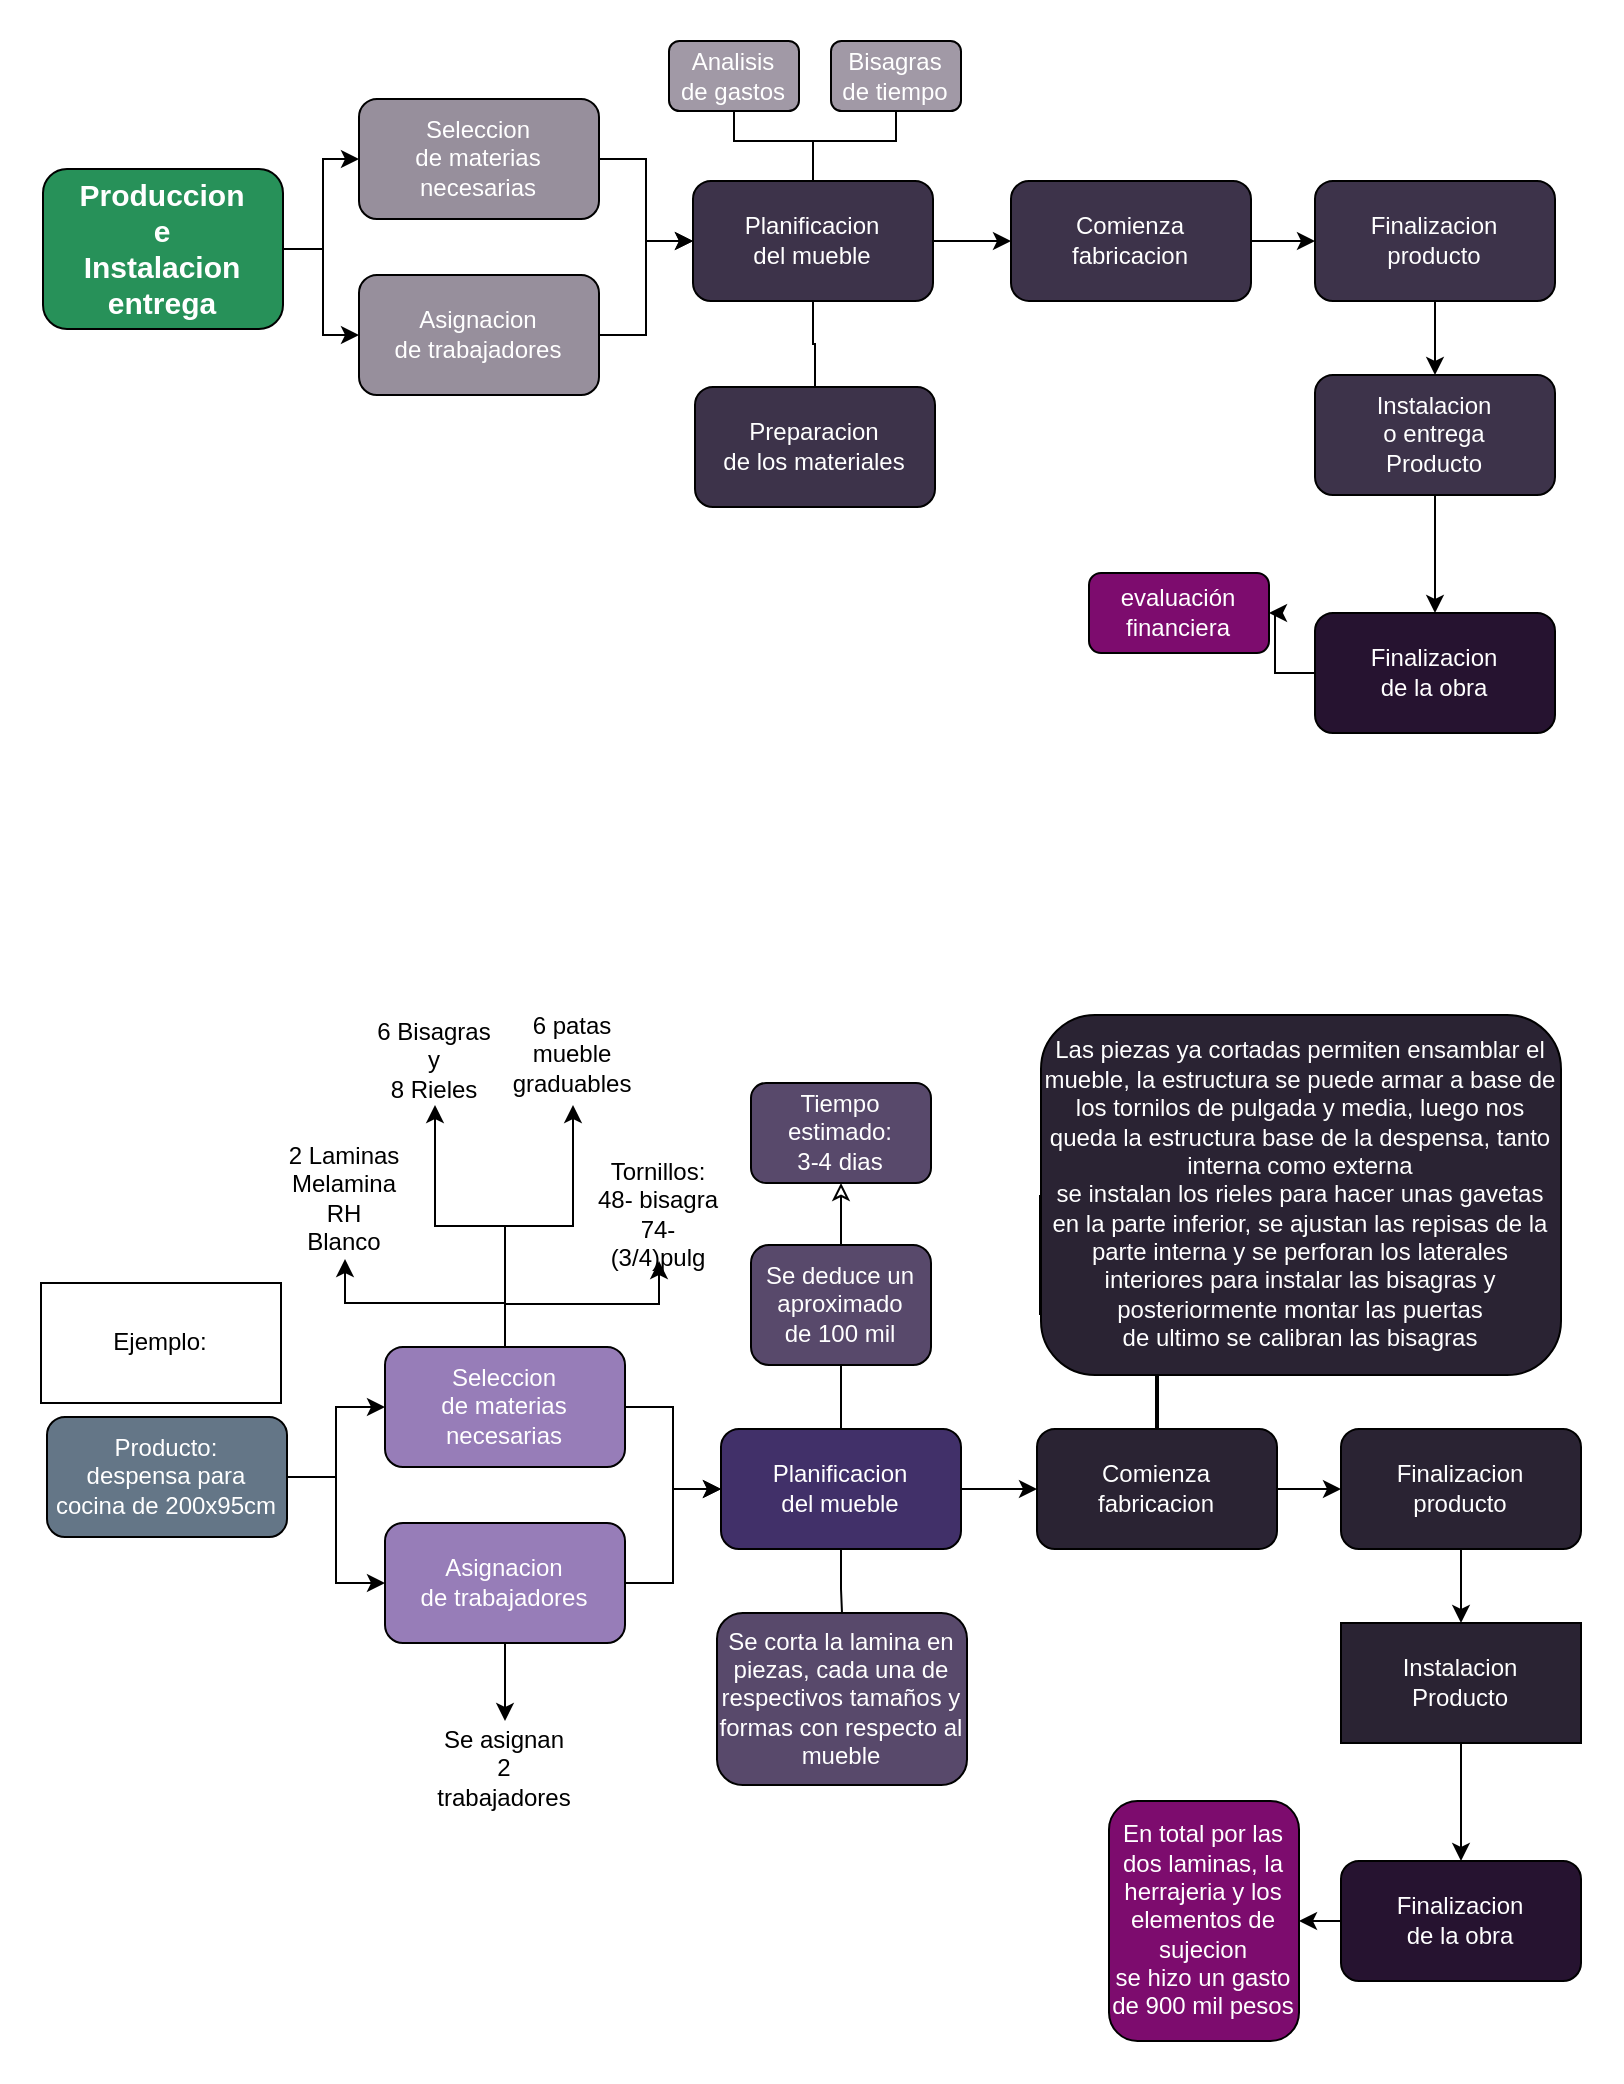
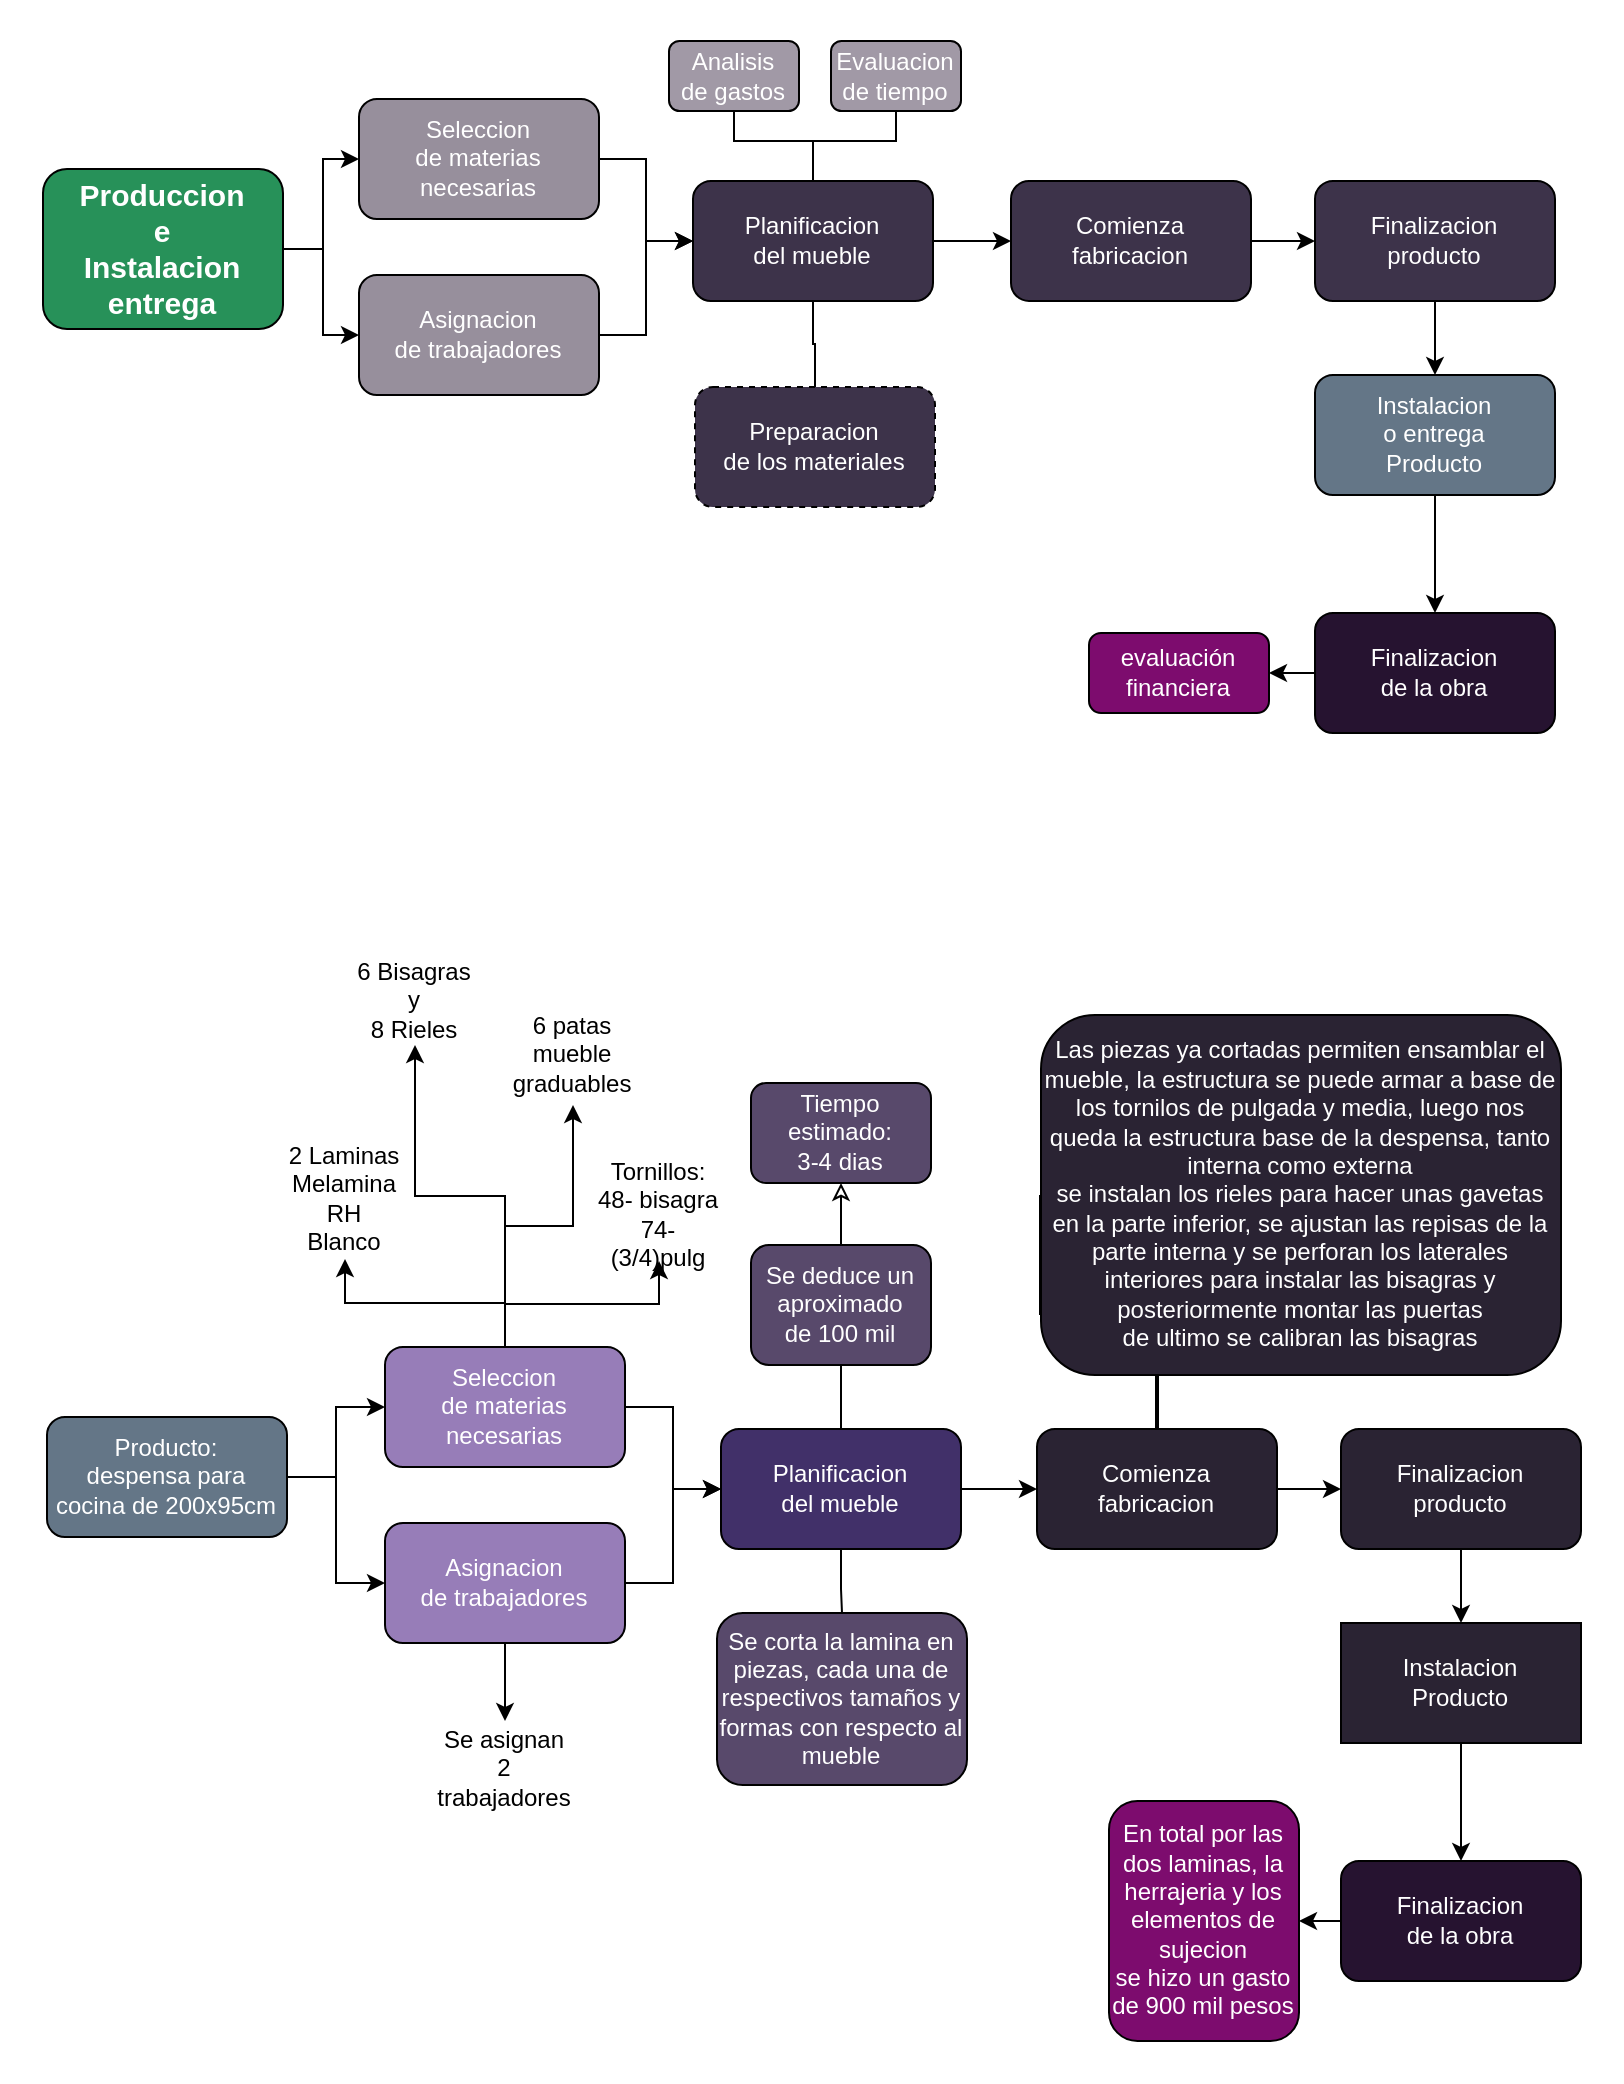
(896, 77) -> (896, 77)
(1435, 435) -> (1435, 435)
(815, 447) -> (815, 447)
(1179, 613) -> (1179, 673)
(435, 1060) -> (415, 1000)
(161, 1343) -> none
